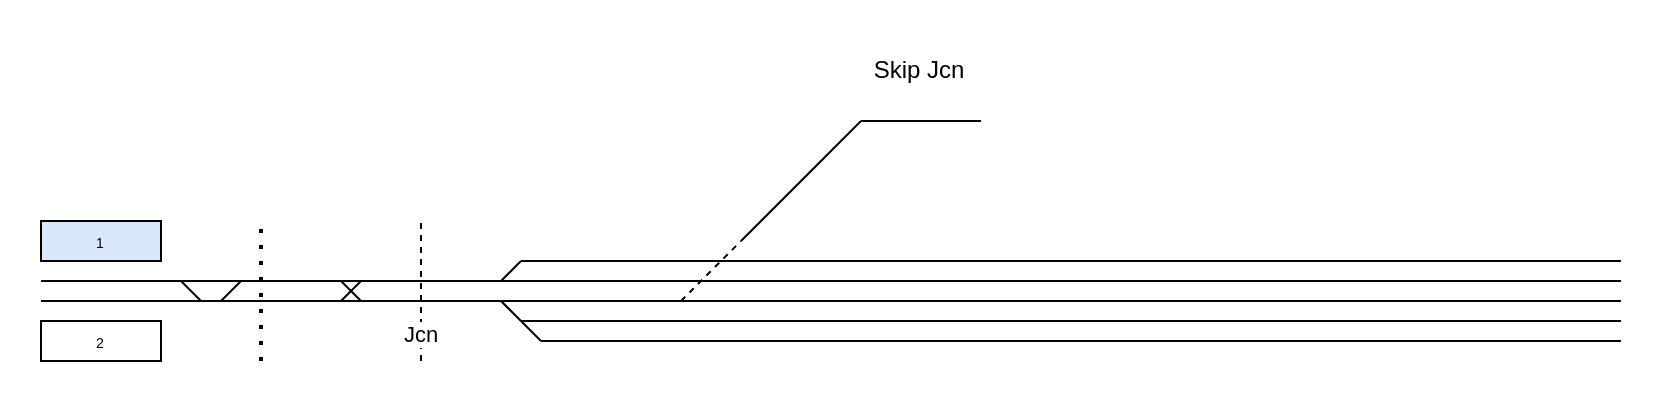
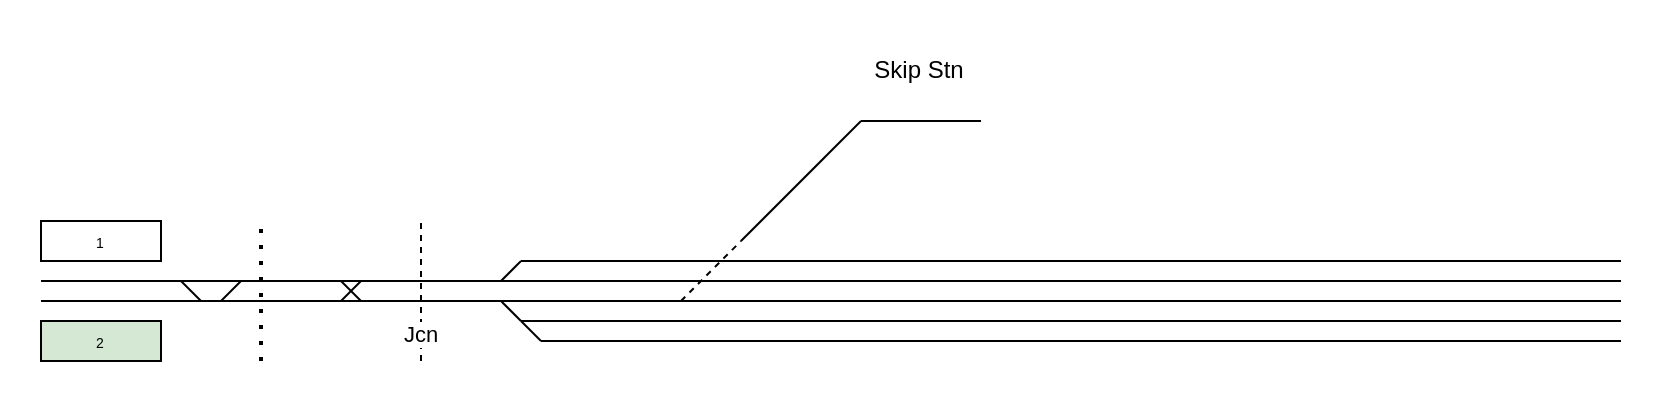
(920, 71) -> (920, 71)
(101, 241) -> (101, 241)
(101, 341) -> (101, 341)
